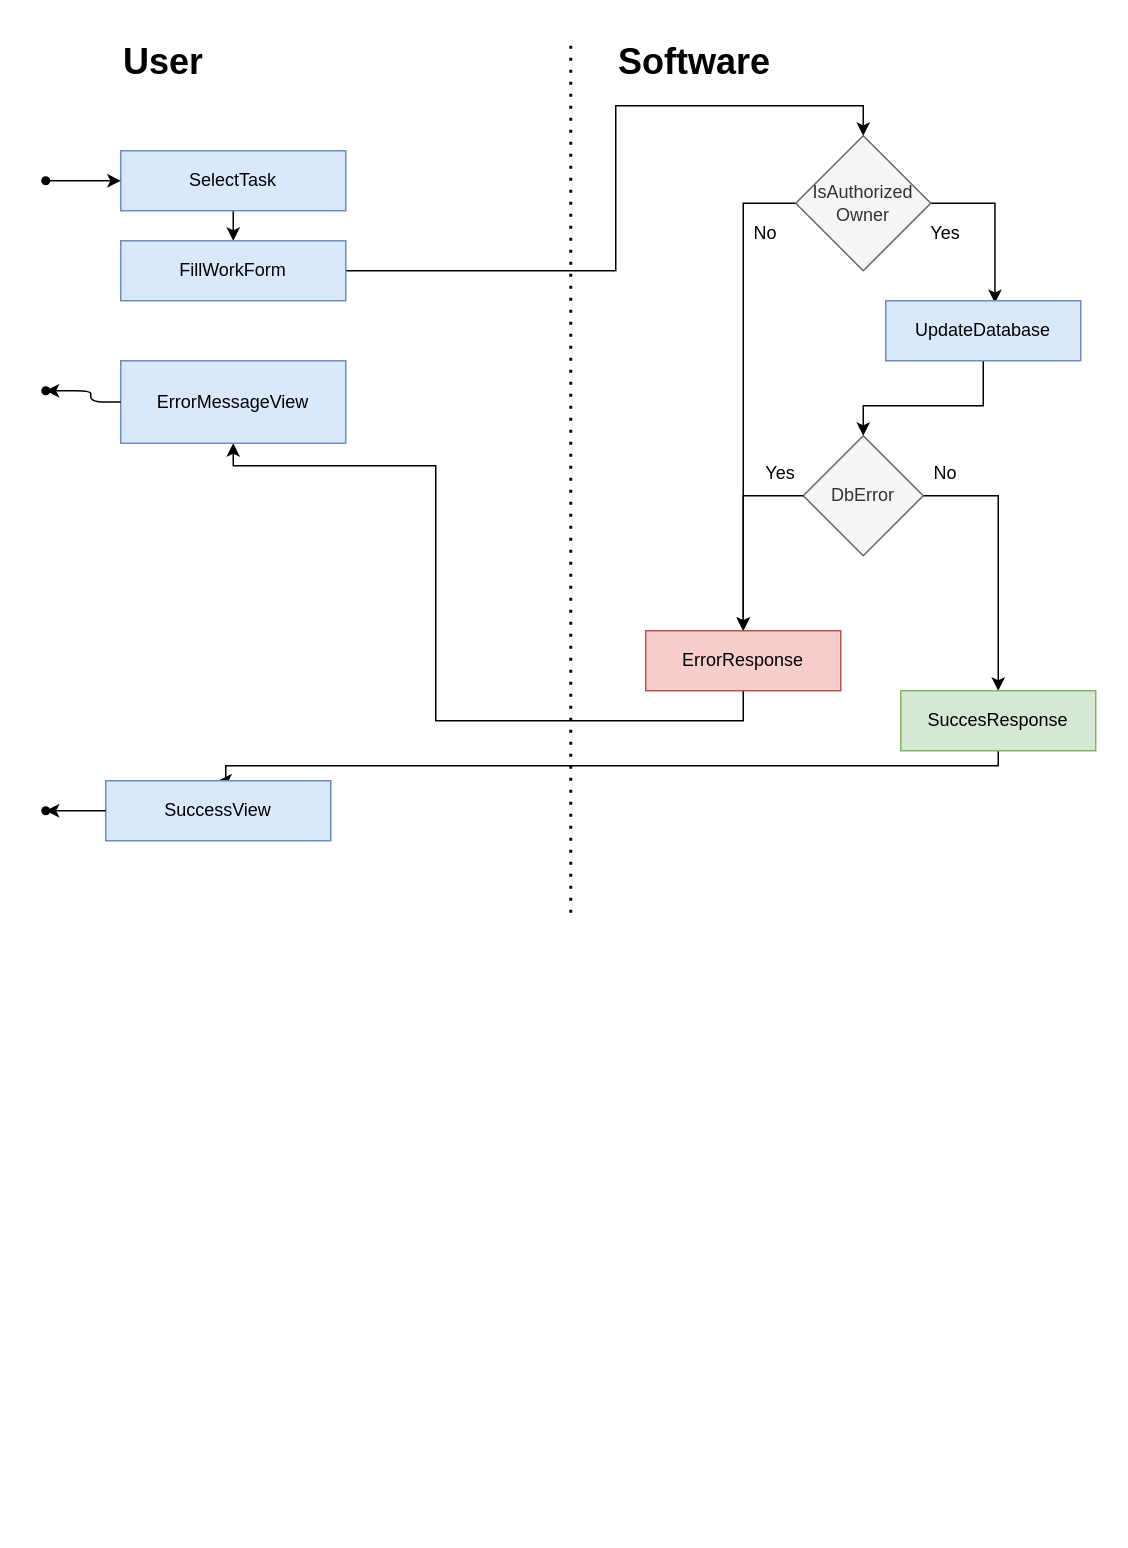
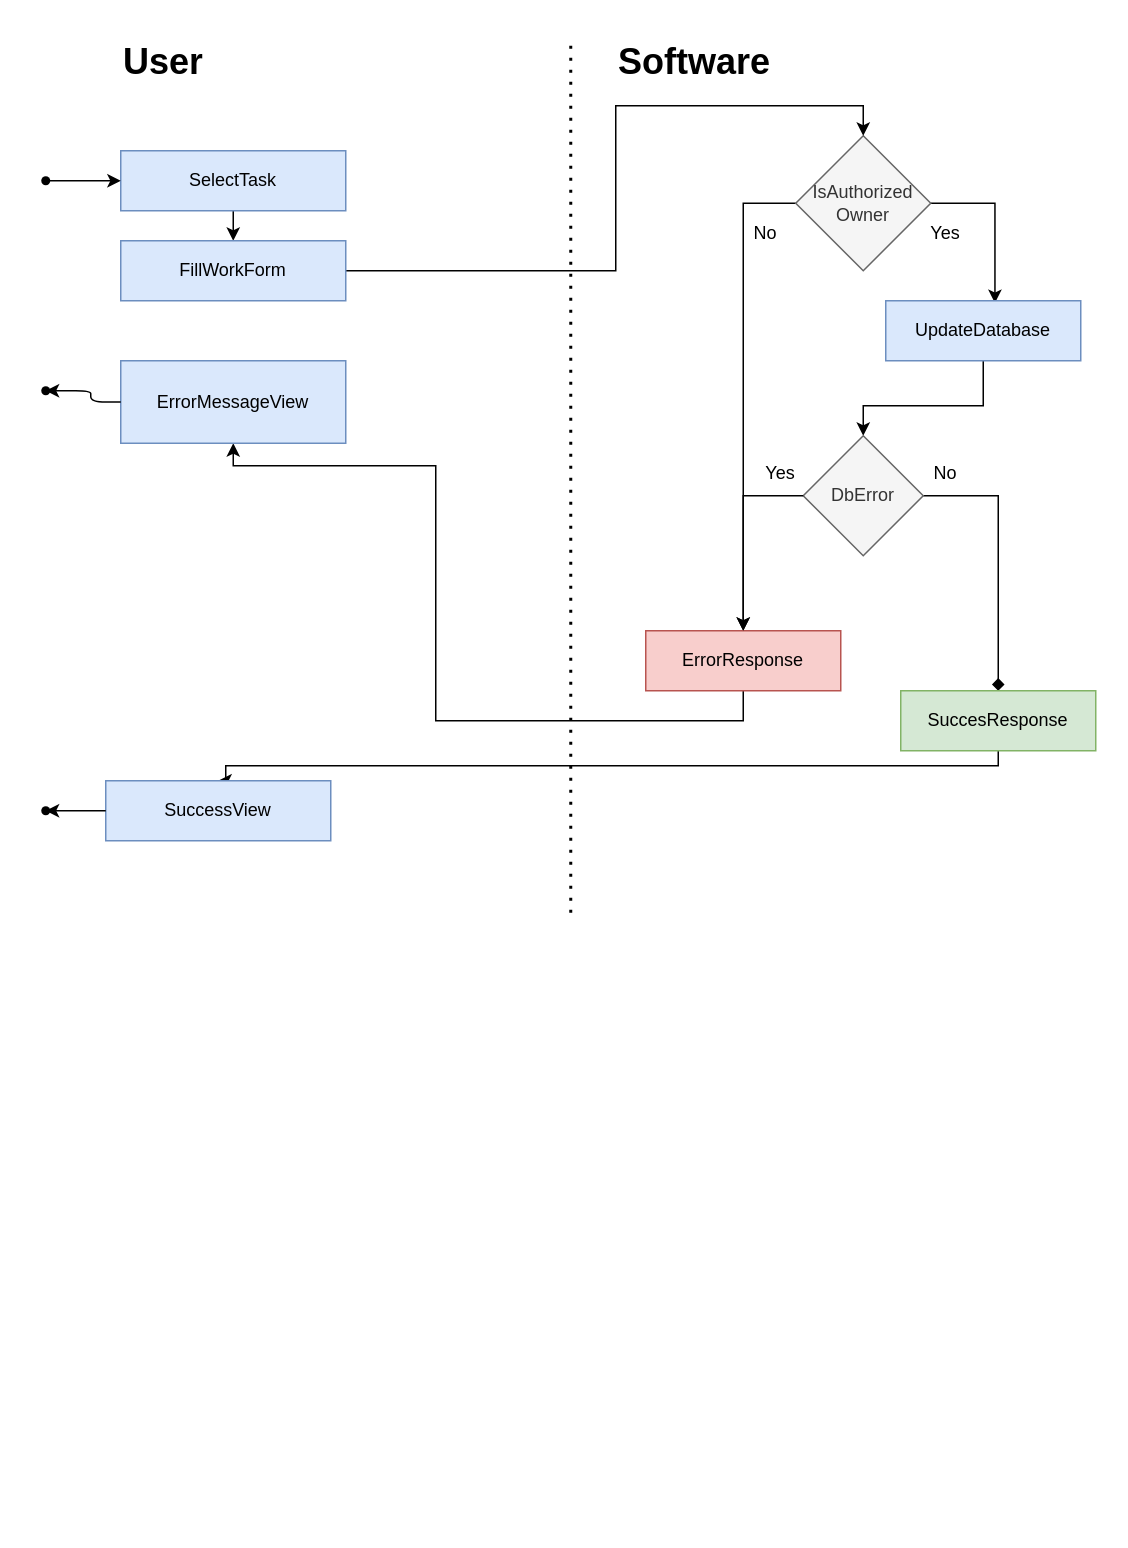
(998, 679) -> (998, 678)
